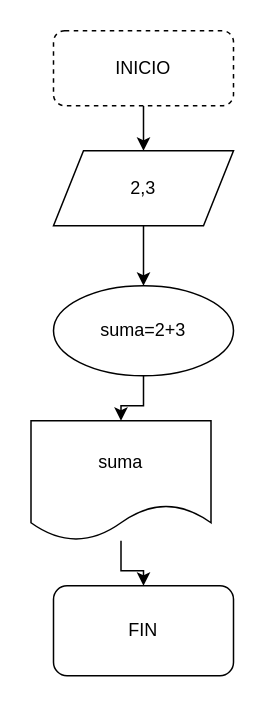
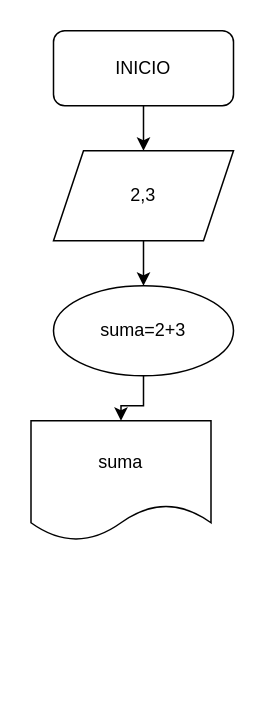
(143, 68) -> (143, 68)
(143, 188) -> (143, 196)
(121, 569) -> none
(143, 631) -> none
